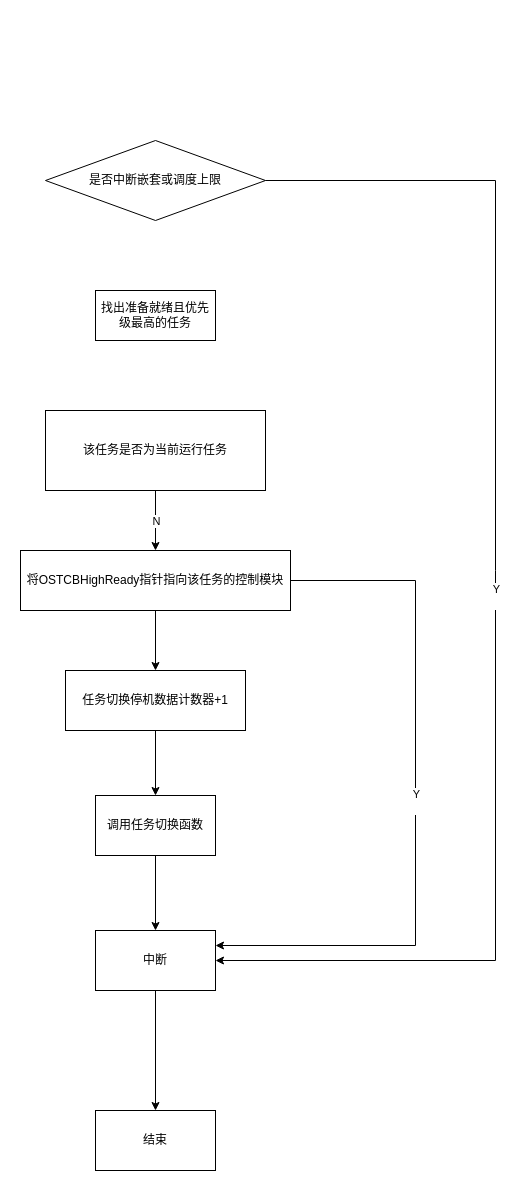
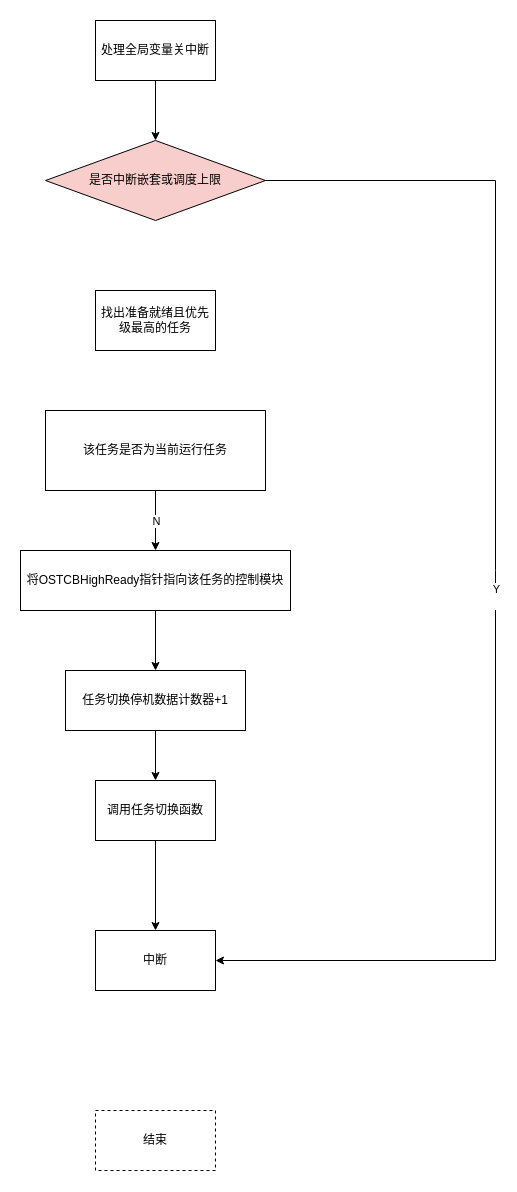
none -> (156, 51)
none -> (156, 107)
(156, 181) -> (156, 181)
(156, 316) -> (156, 321)
(416, 627) -> none
(156, 826) -> (156, 811)
(156, 1047) -> none
(156, 1141) -> (156, 1141)
